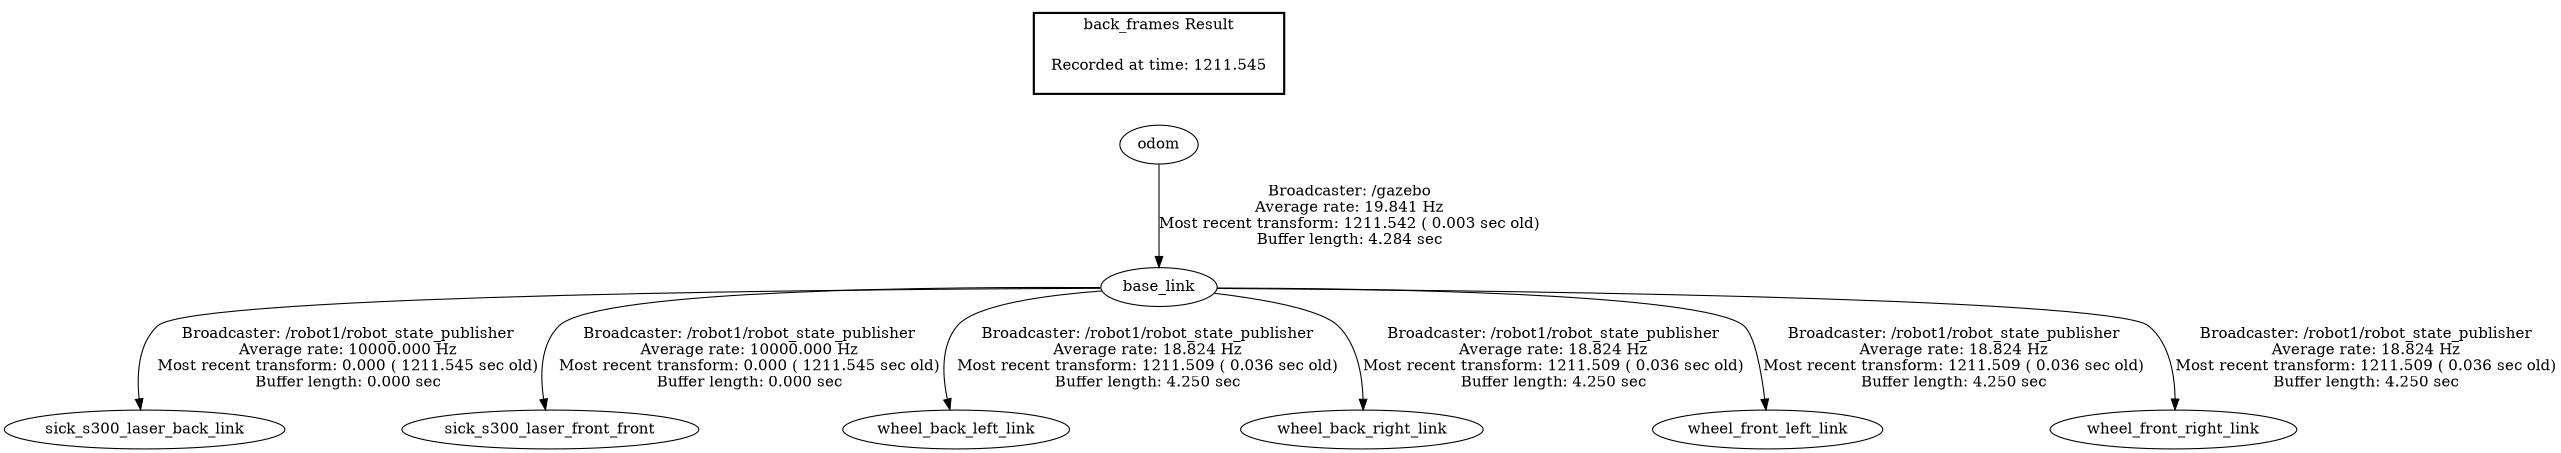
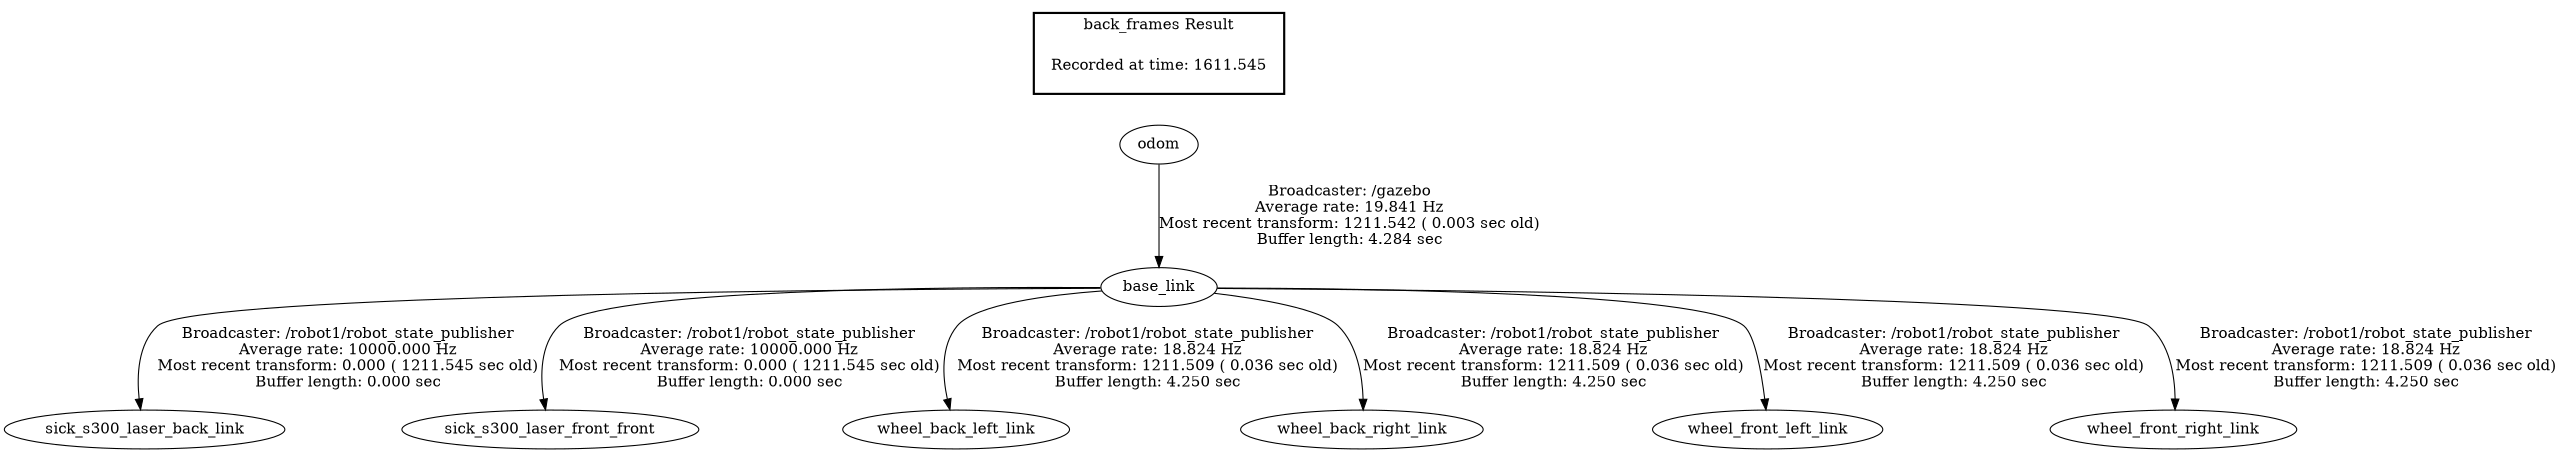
(1159, 66) -> (1159, 66)
